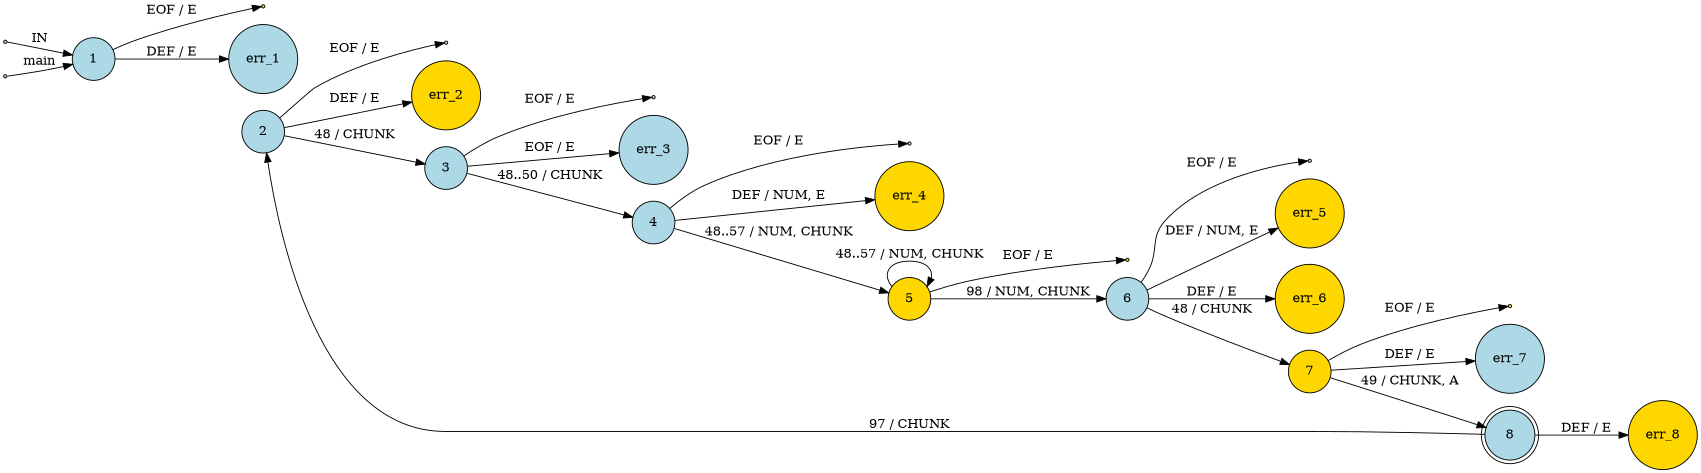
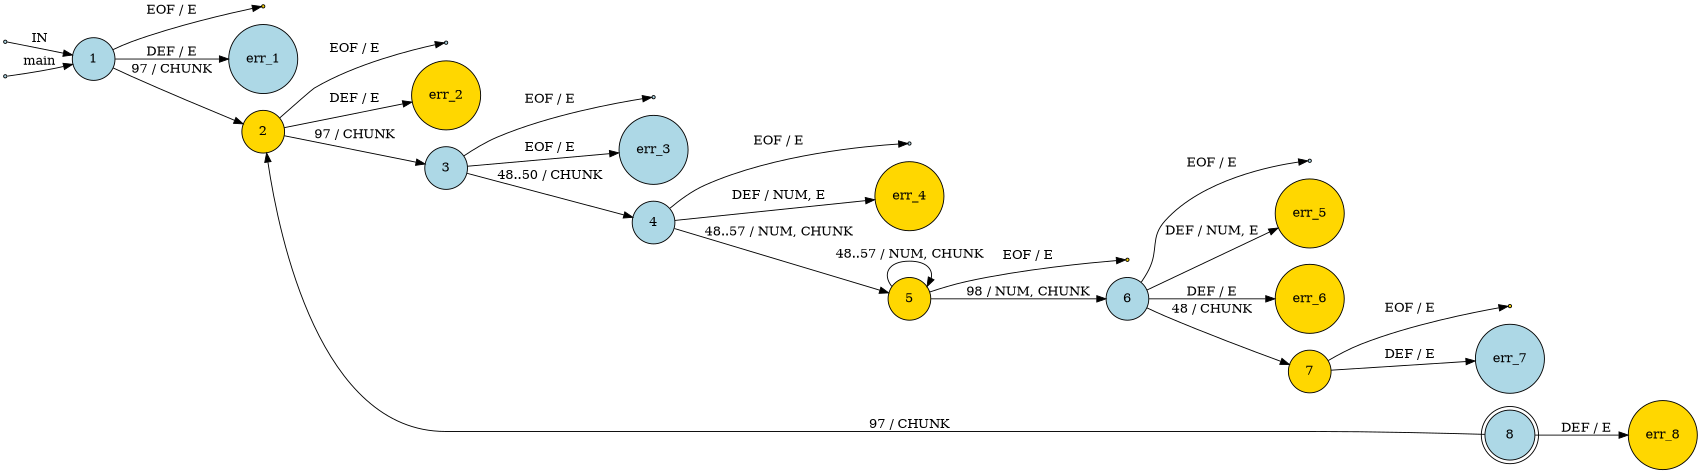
none -> (174, 95)
(263, 132) -> (263, 132)
(355, 135) -> (355, 135)
(1404, 401) -> none
